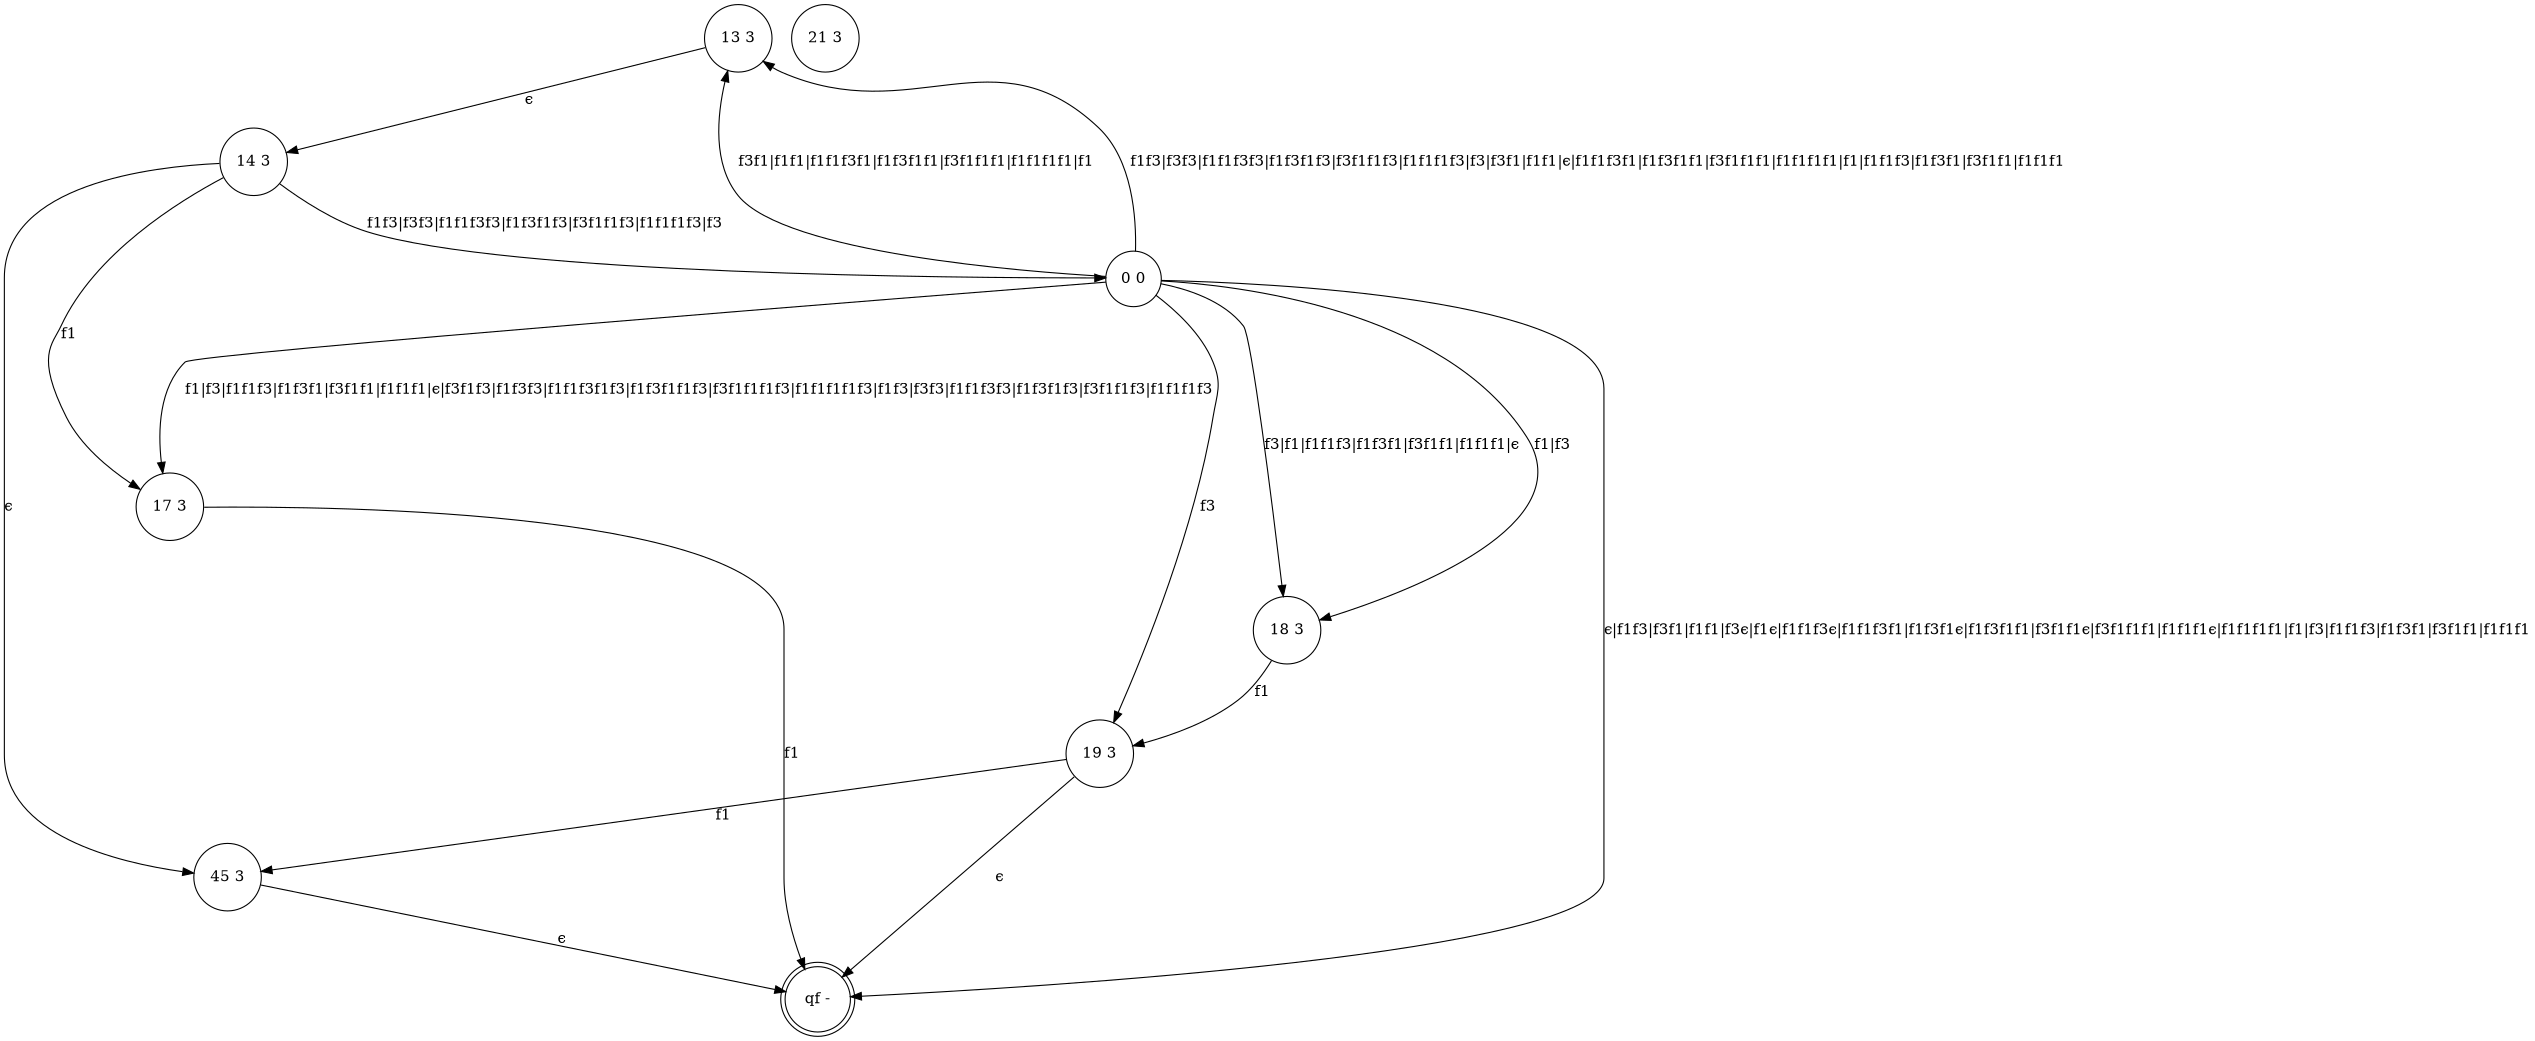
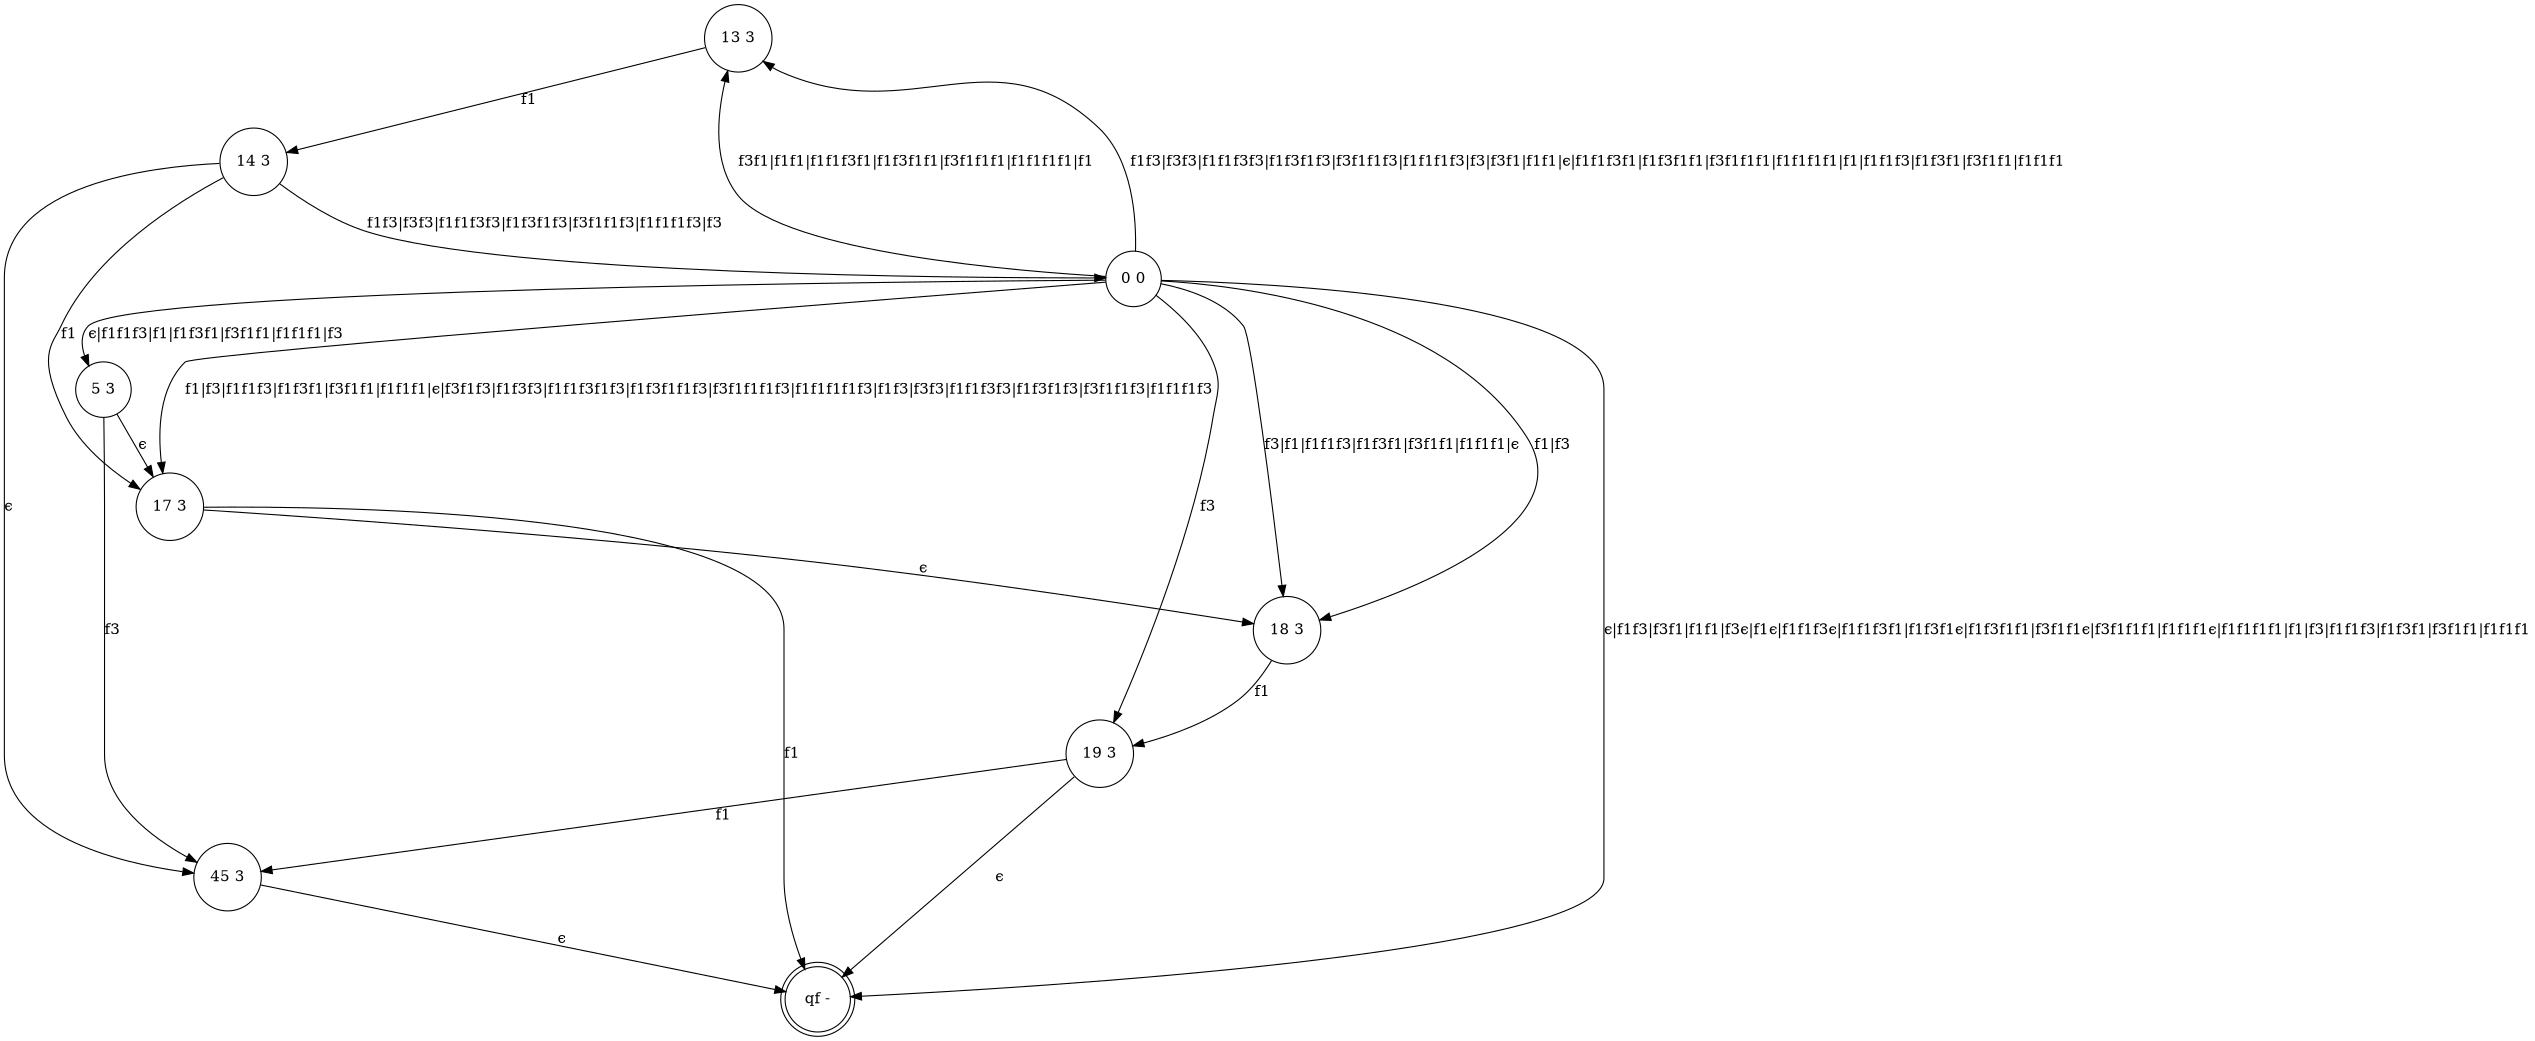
(825, 38) -> none
(529, 100) -> (529, 100)
none -> (103, 390)
none -> (725, 552)
